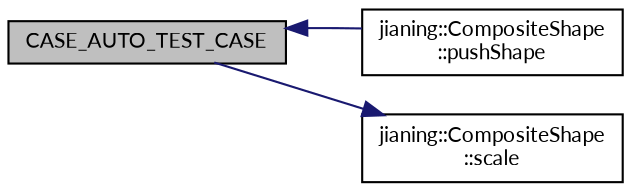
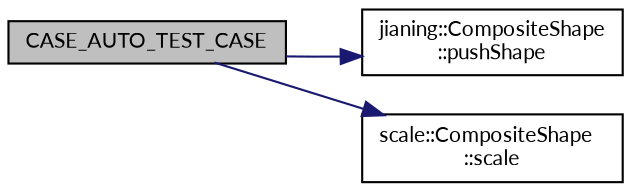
(335, 28) -> (313, 57)
(492, 148) -> (492, 148)
